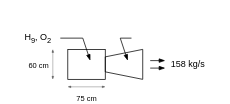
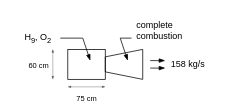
none -> (165, 30)
